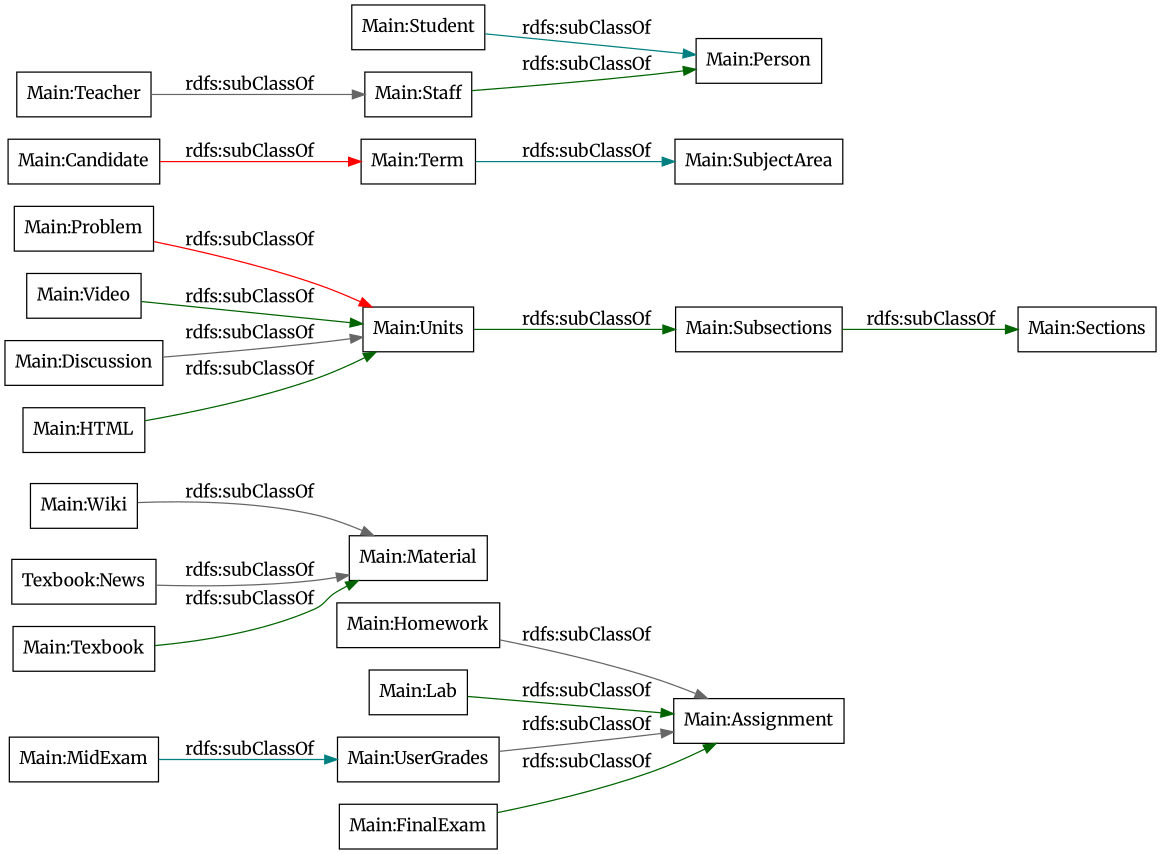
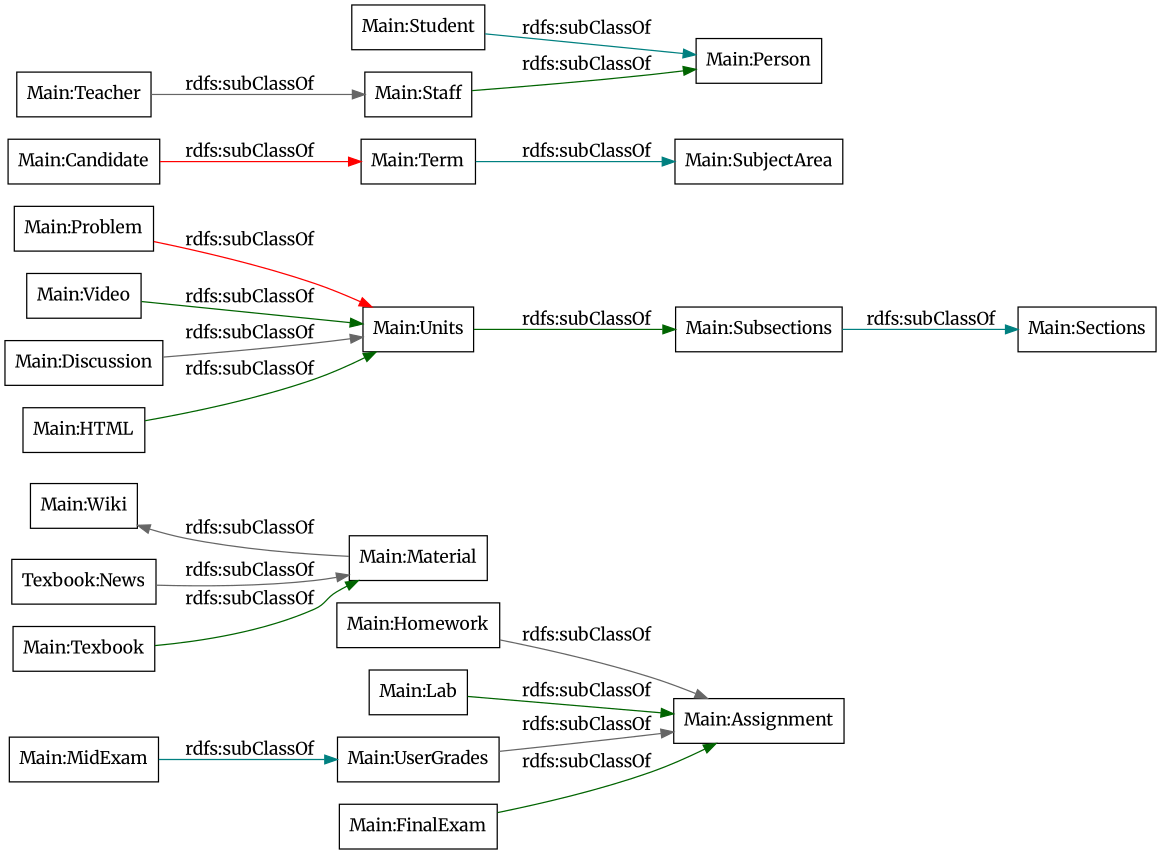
(924, 329) -> (924, 329)
(252, 505) -> (248, 548)
